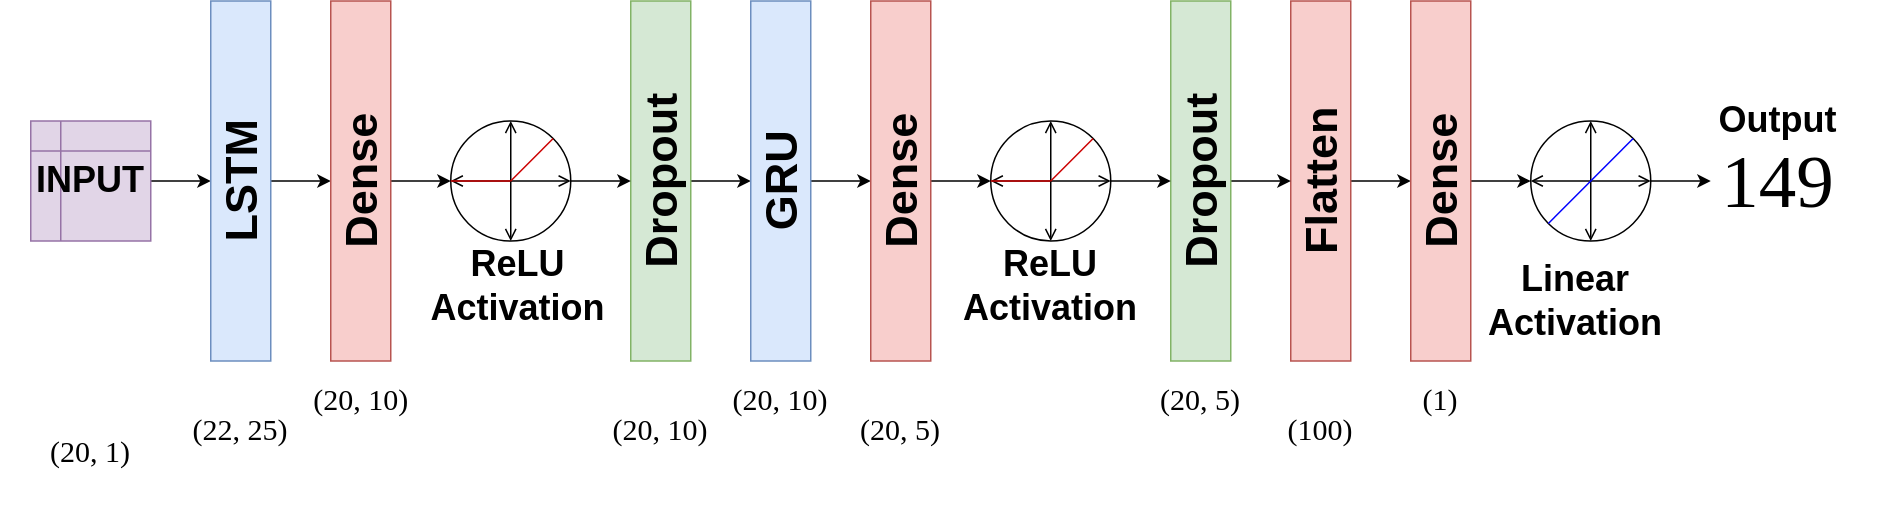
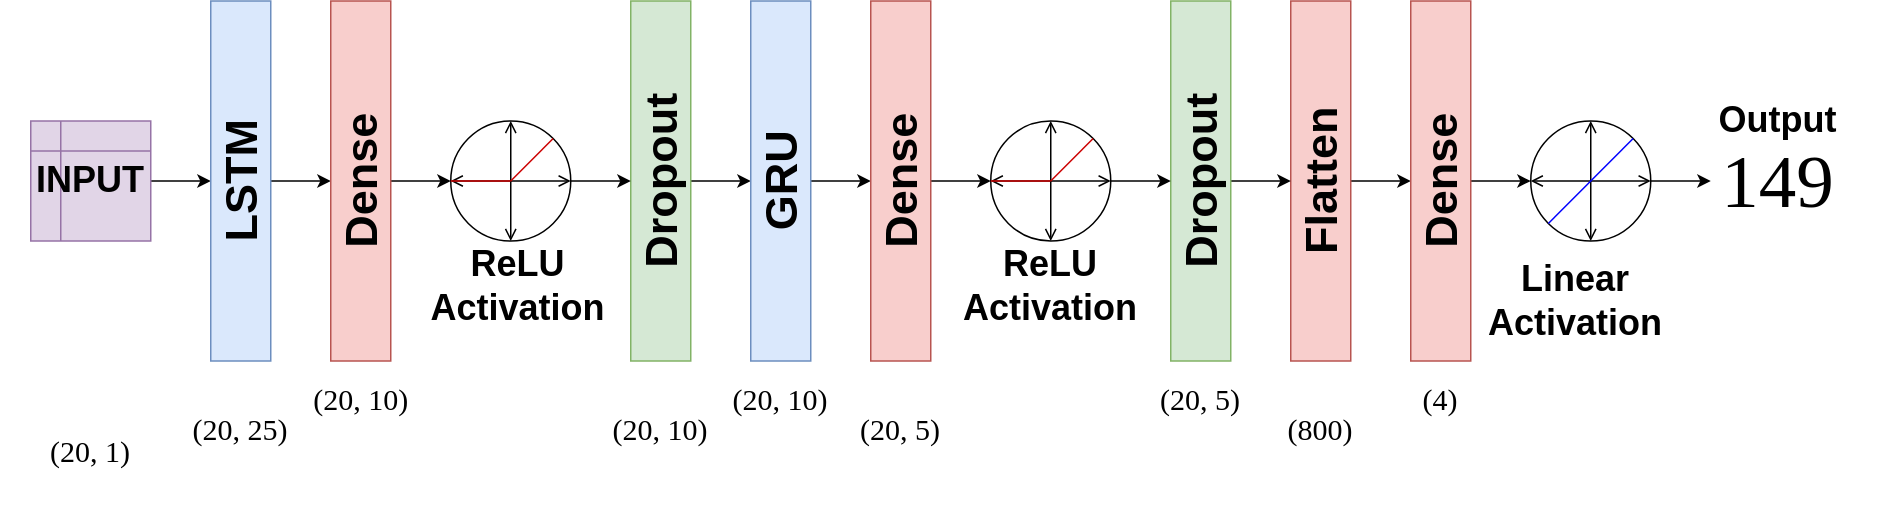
(1441, 398) -> (1441, 398)
(241, 428) -> (241, 428)
(1321, 428) -> (1321, 428)
